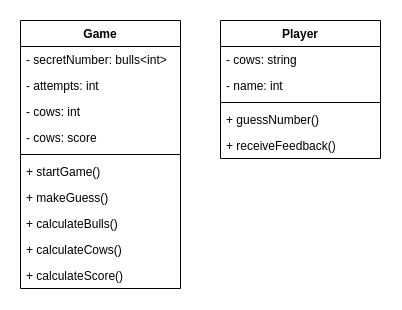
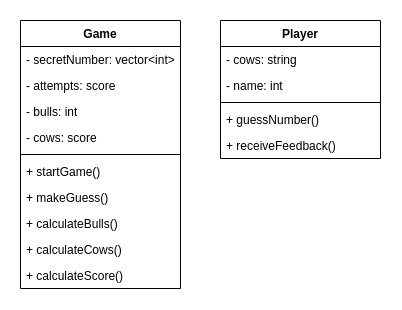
(102, 68) -> (102, 68)
(71, 87) -> (79, 87)
(57, 113) -> (57, 113)
